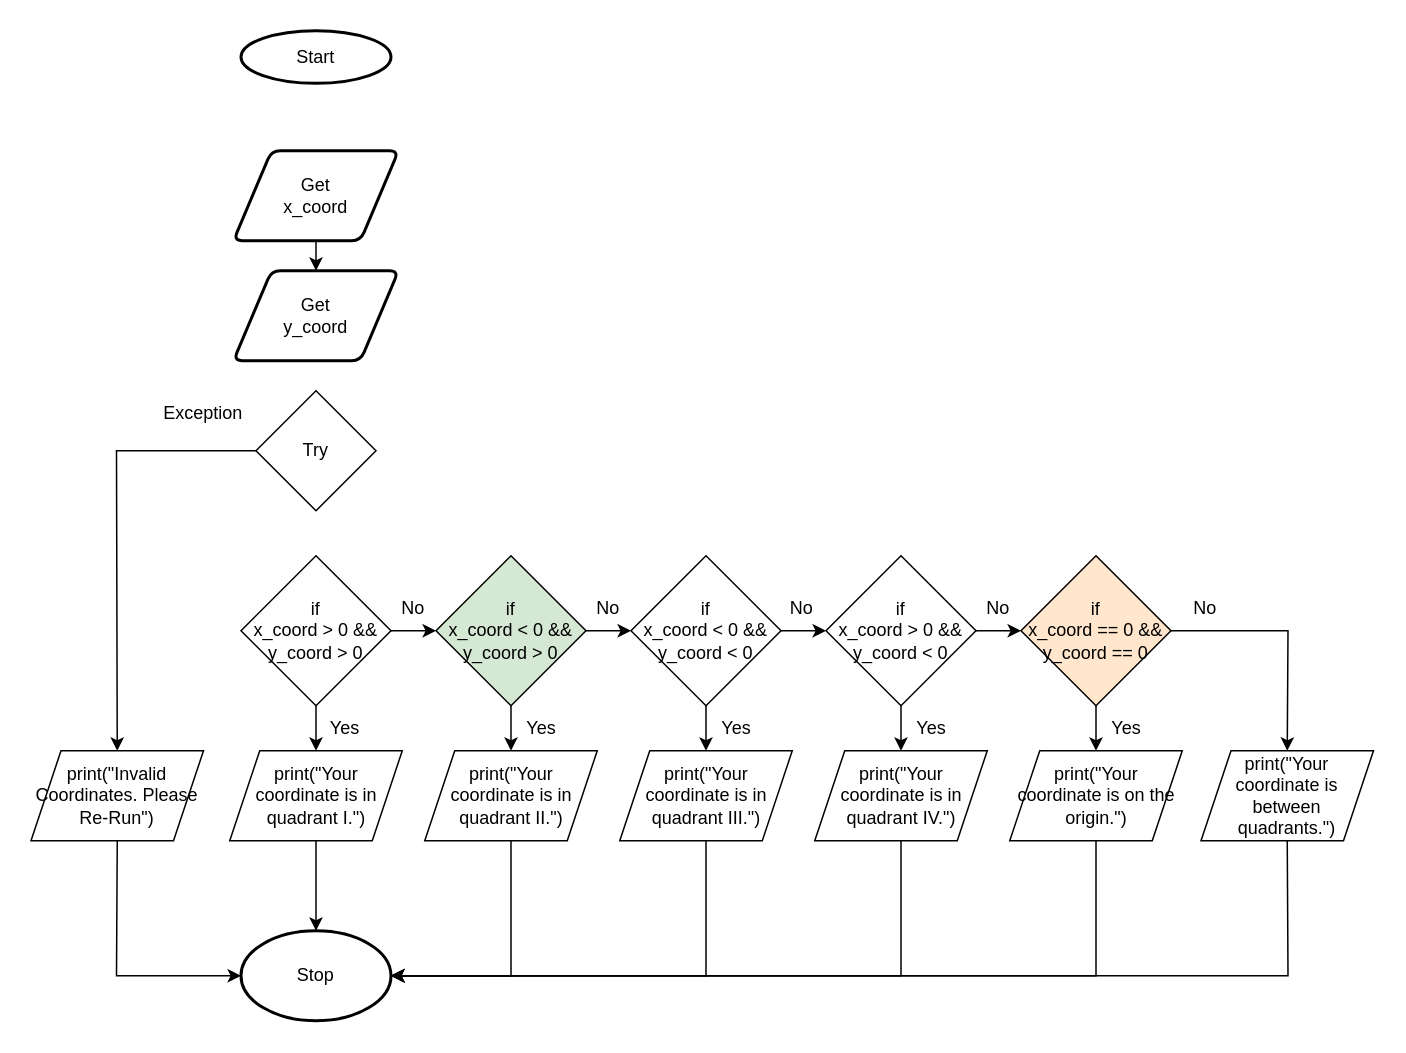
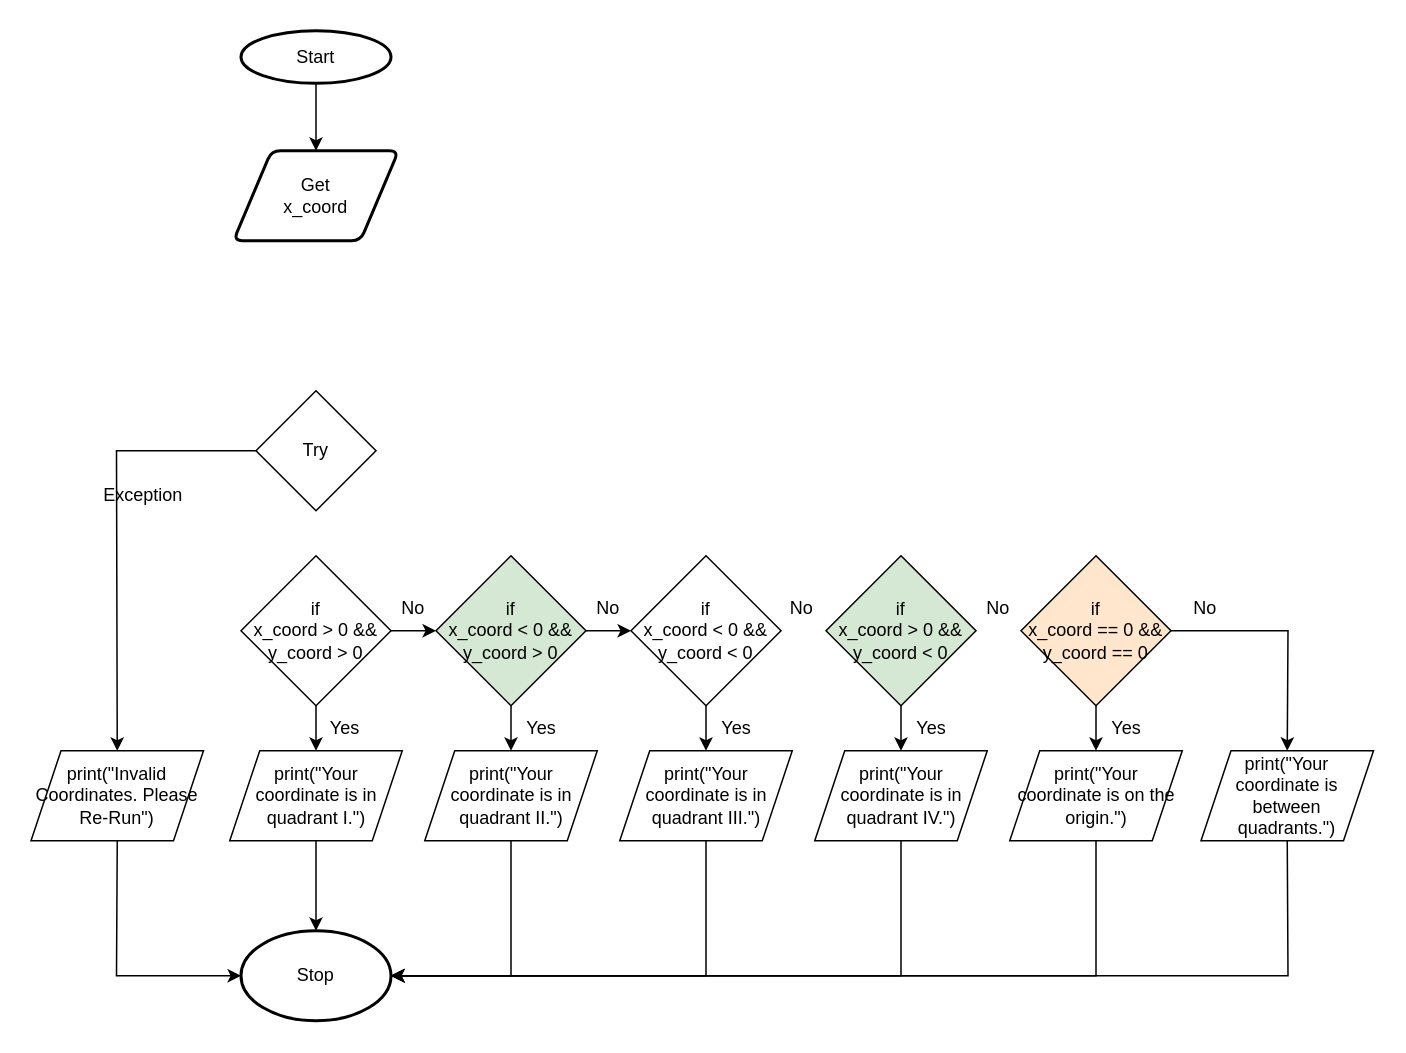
none -> (316, 112)
(316, 251) -> none
(316, 316) -> none
(203, 413) -> (143, 496)
(798, 631) -> none
(901, 631) -> (901, 631)
(993, 631) -> none
